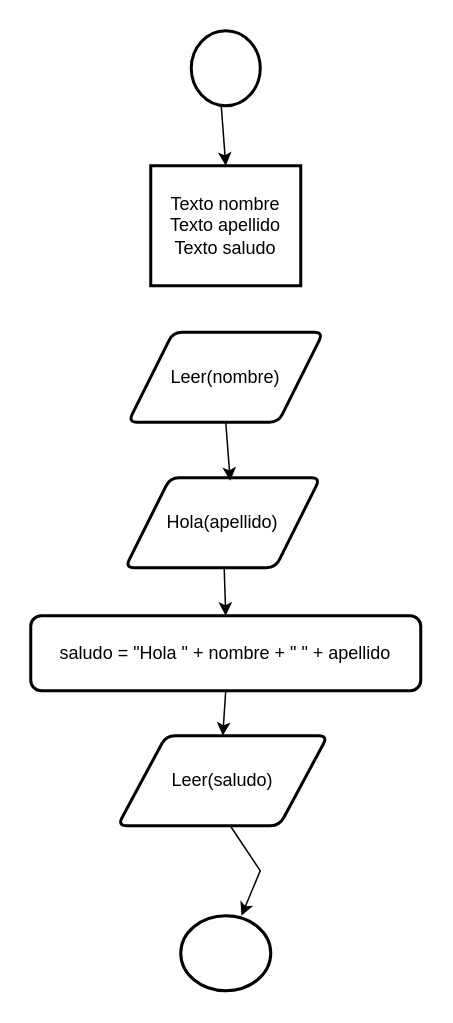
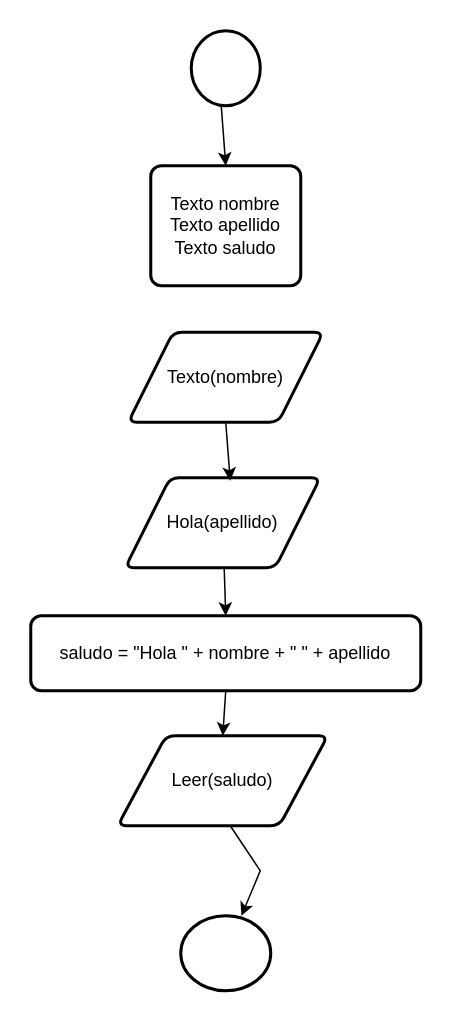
(226, 226) -> (226, 226)
(226, 377) -> (226, 377)
